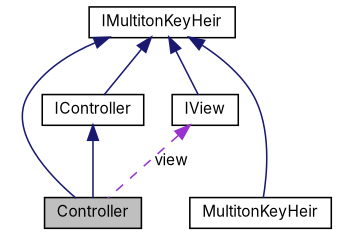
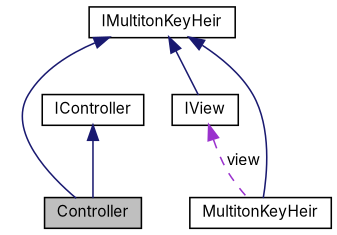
(123, 72) -> none
(143, 167) -> (227, 171)
